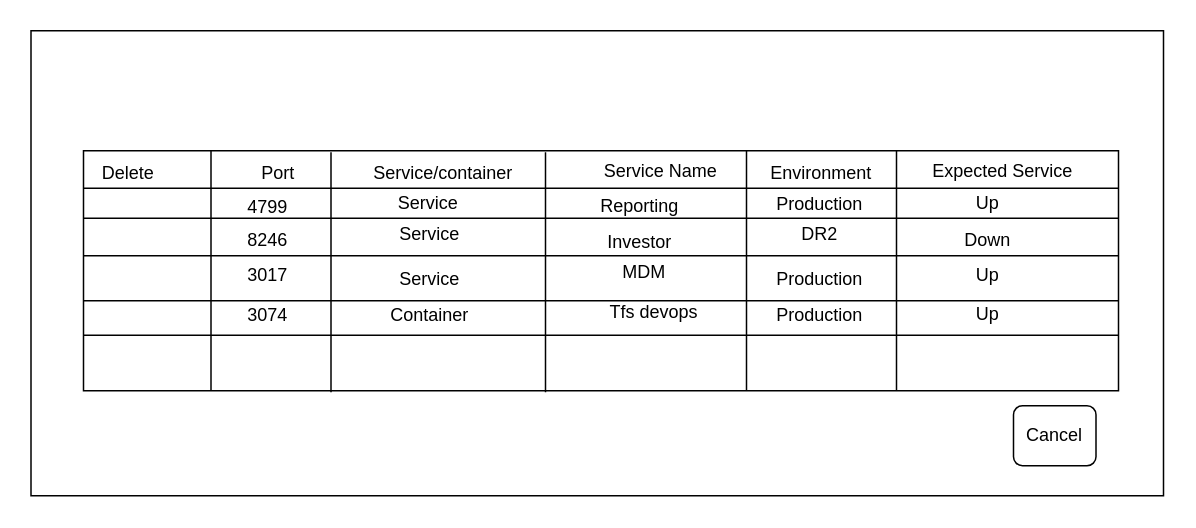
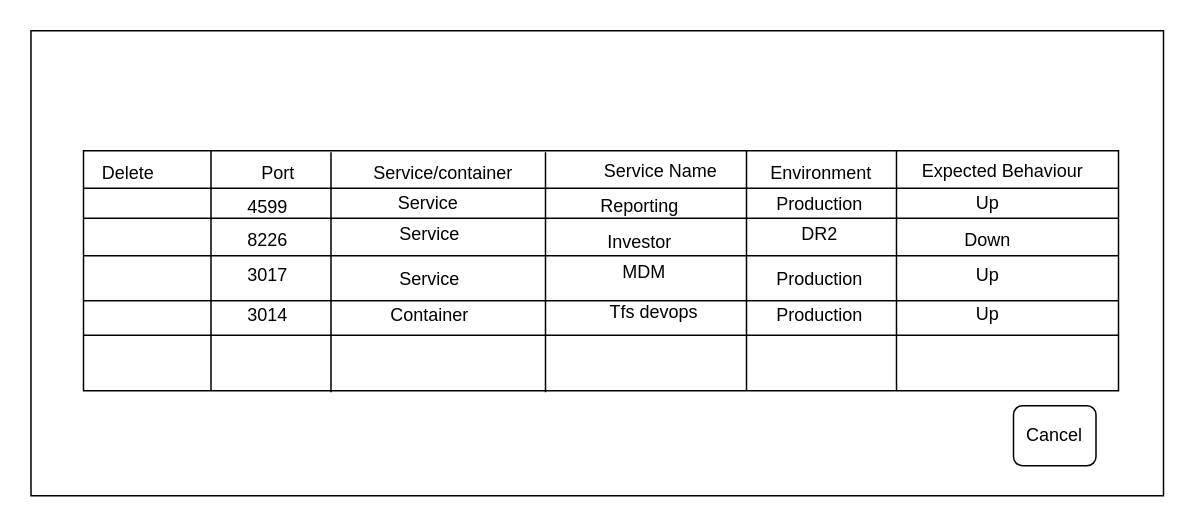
(1003, 172) -> (1003, 172)
(268, 208) -> (268, 208)
(268, 241) -> (268, 241)
(268, 316) -> (268, 316)
